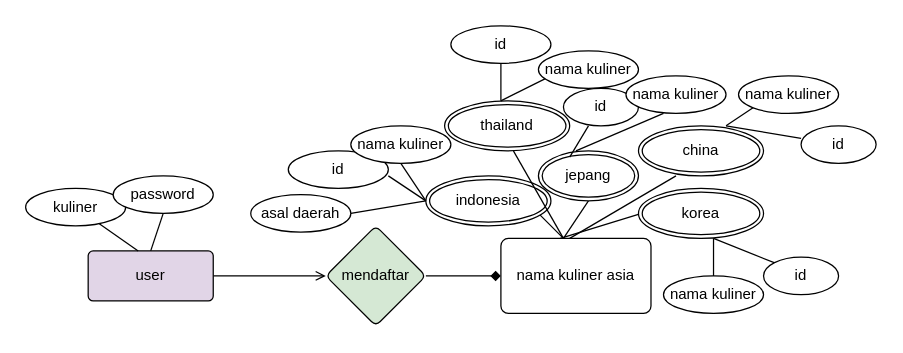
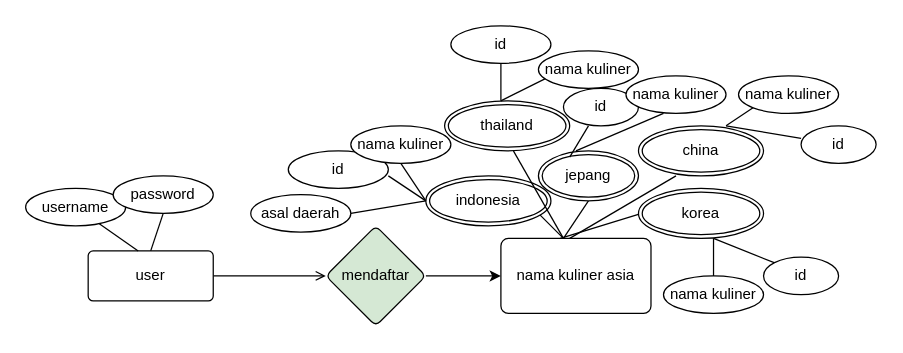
(76, 207) -> (76, 207)
(151, 276) -> (151, 276)
(490, 276) -> (491, 276)
